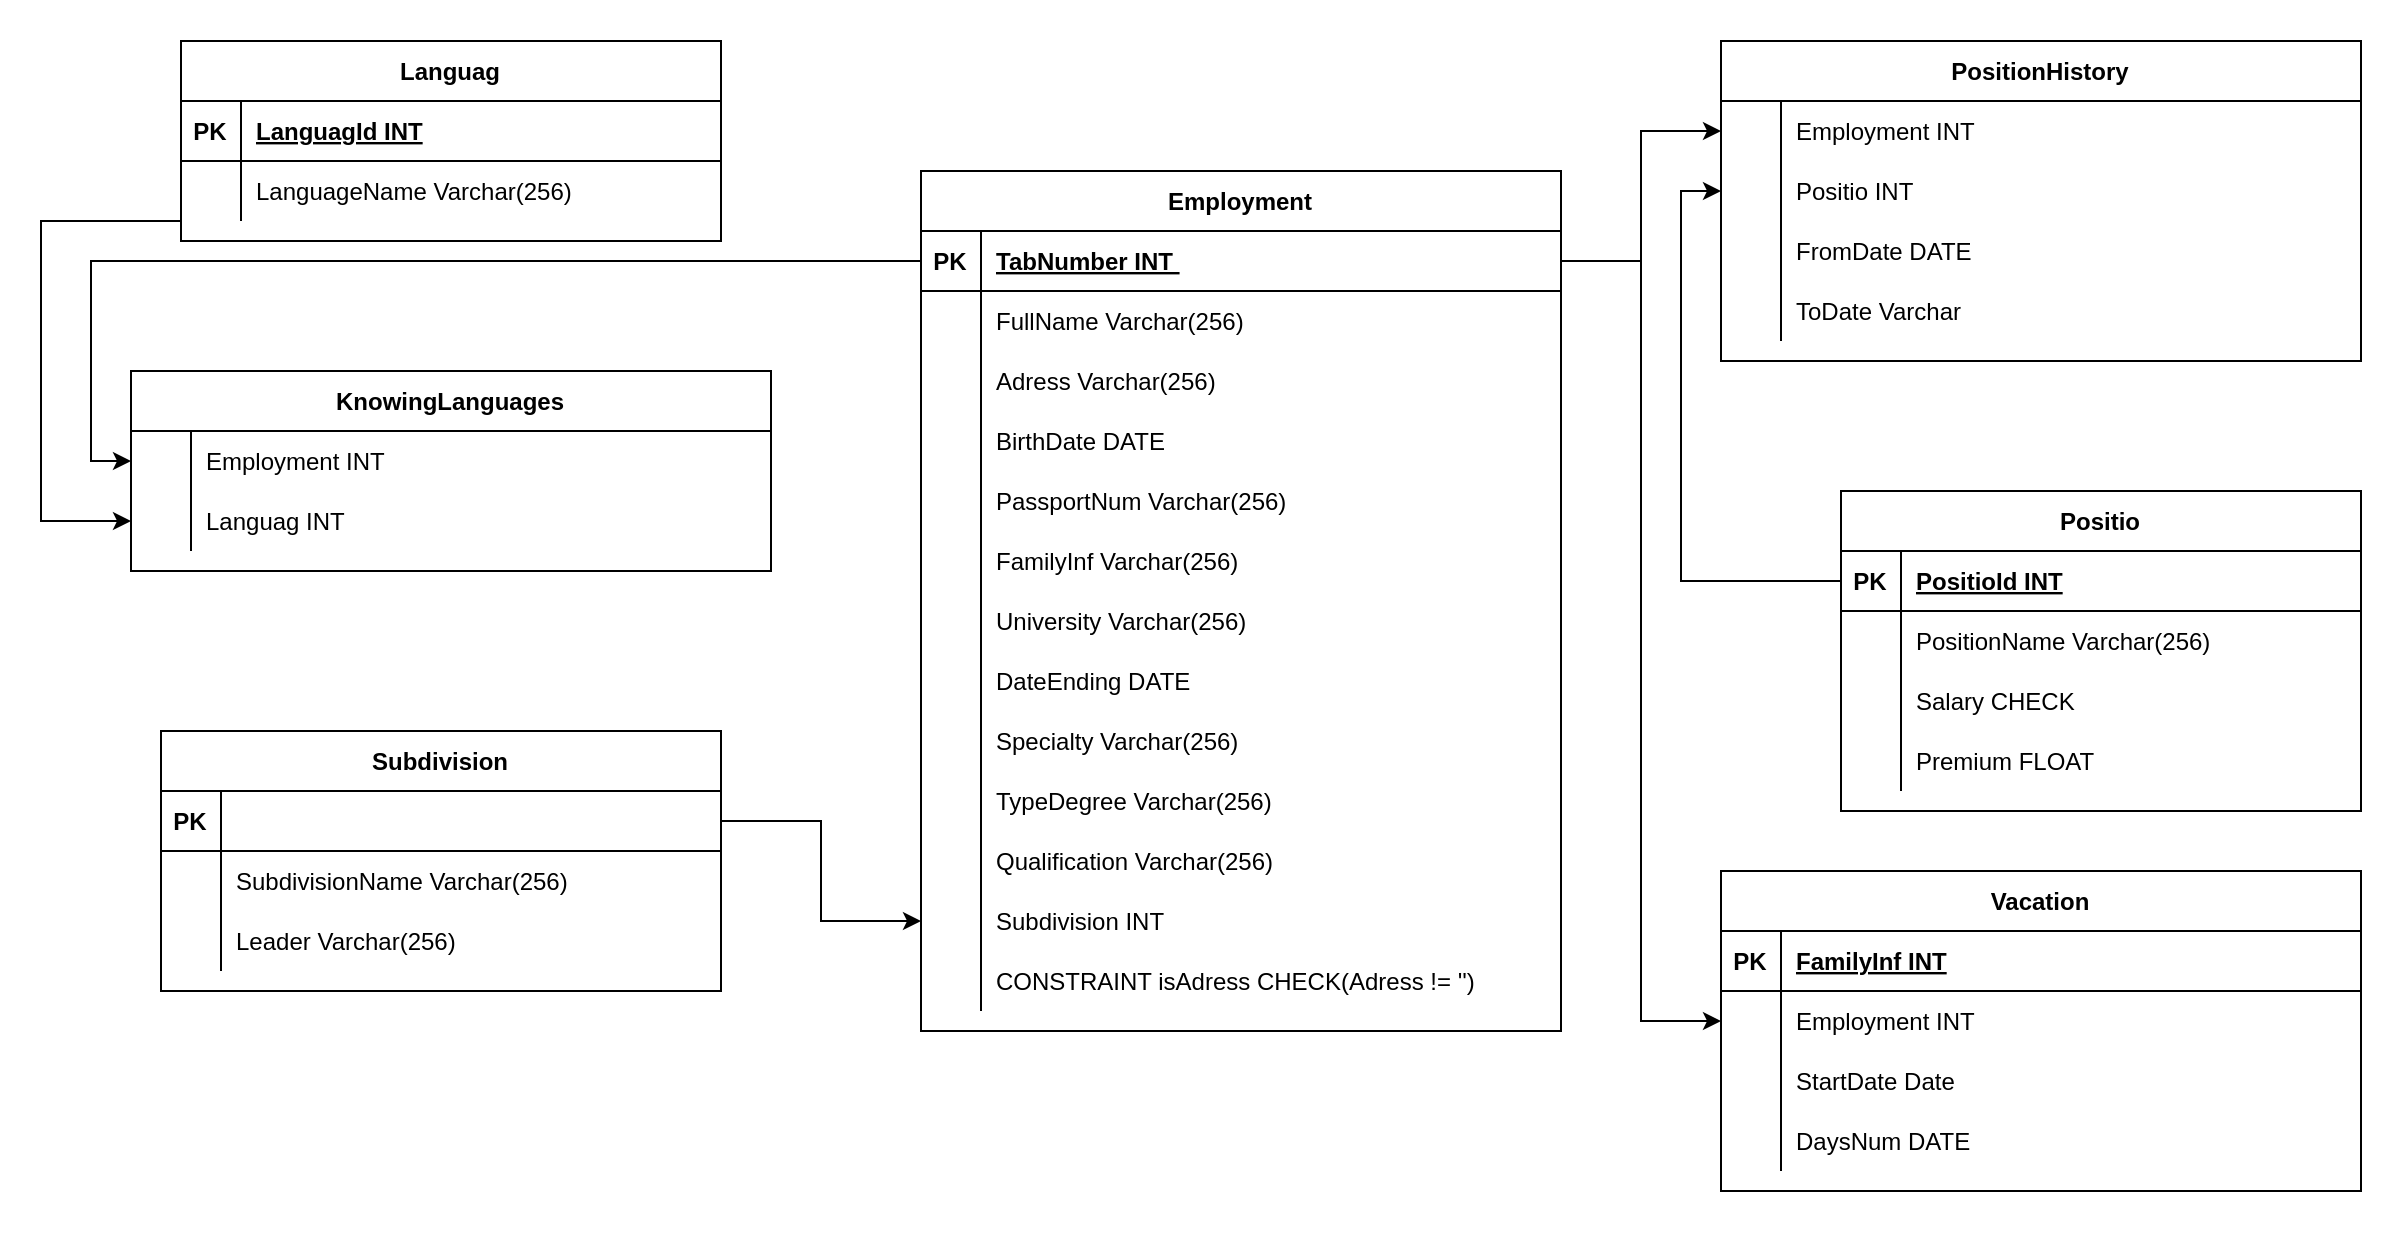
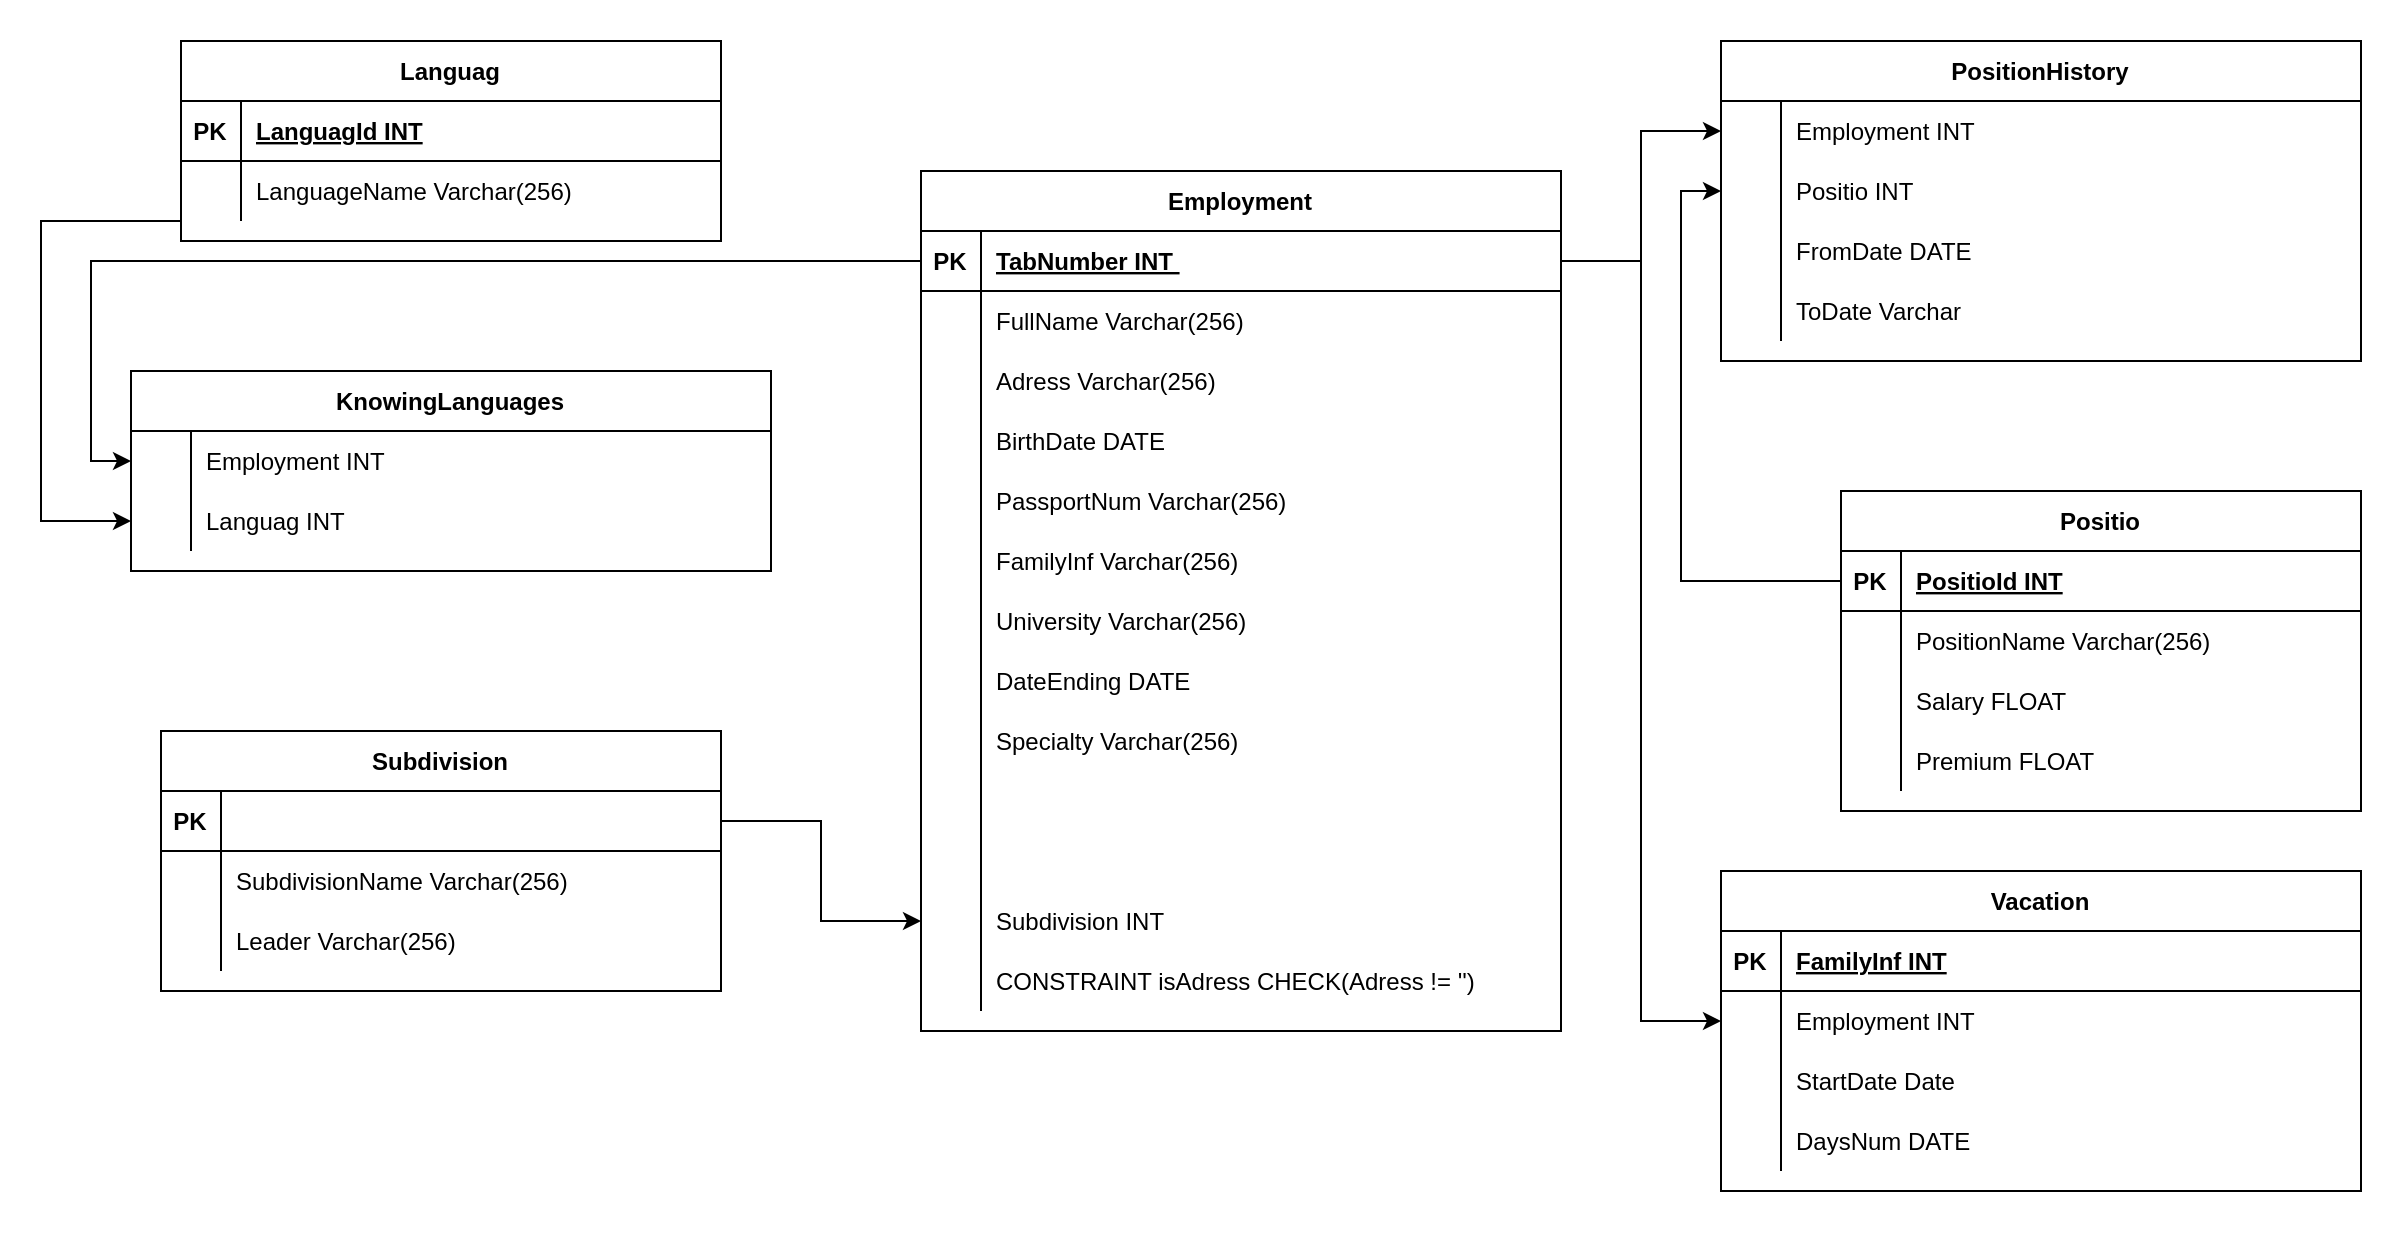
(1990, 702) -> (1990, 702)
(1271, 801) -> none
(1271, 861) -> none
